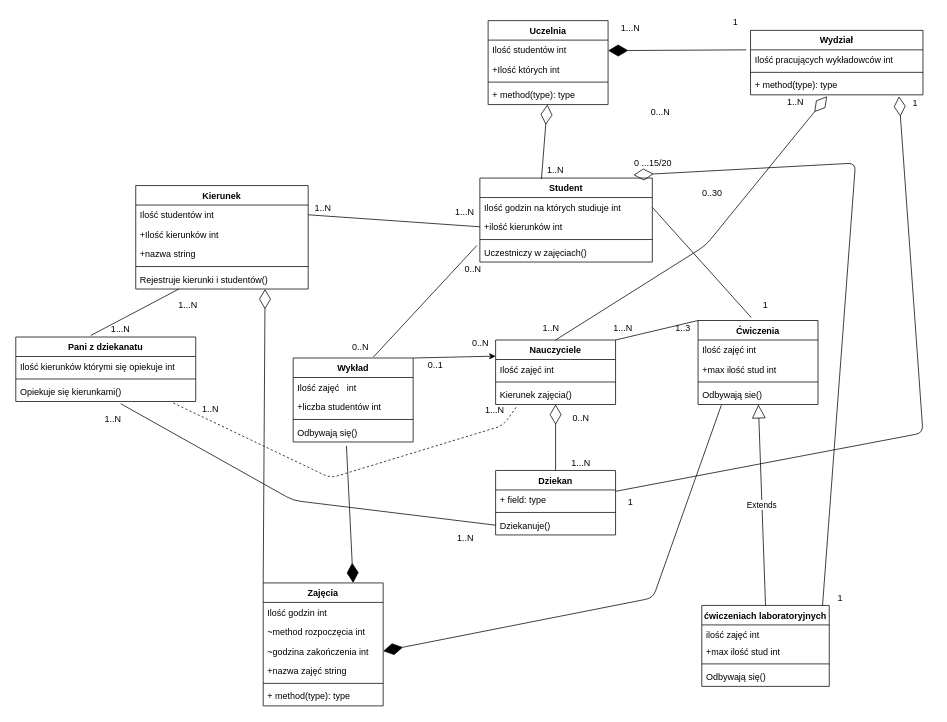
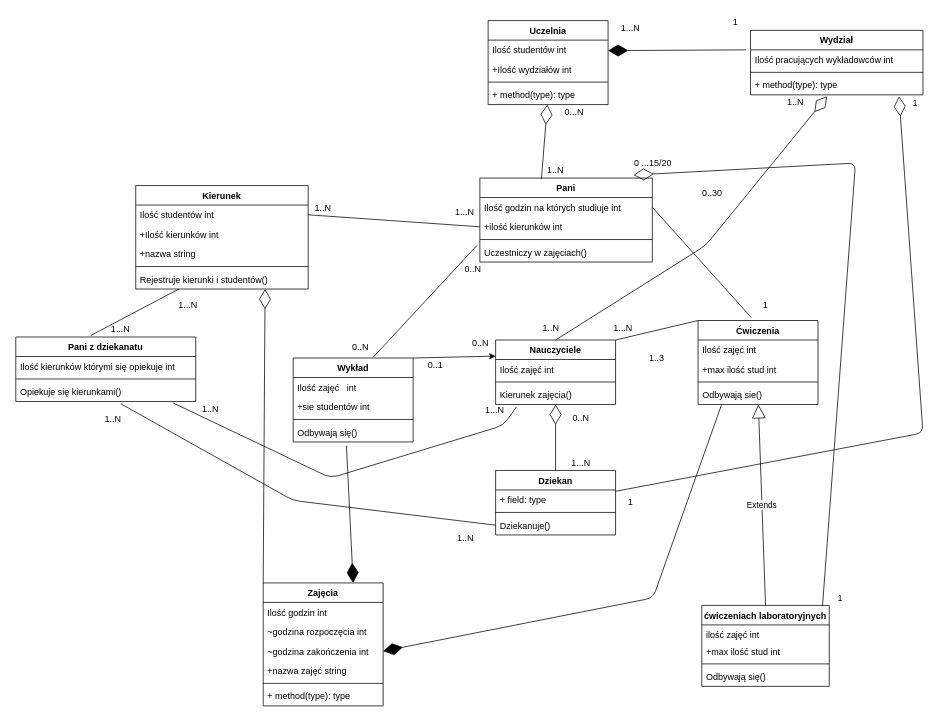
(533, 70) -> (537, 70)
(660, 112) -> (574, 112)
(566, 188) -> (566, 188)
(683, 328) -> (657, 358)
(344, 407) -> (338, 407)
(344, 474) -> (344, 474)
(320, 632) -> (322, 632)
